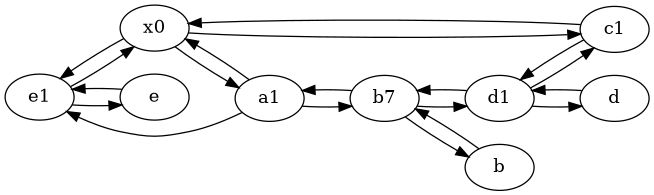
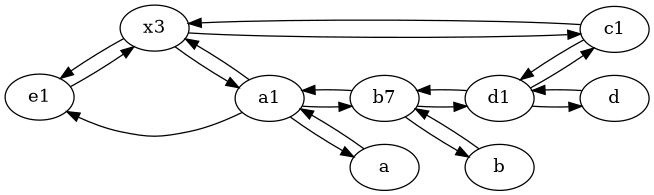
(155, 28) -> (155, 28)
(155, 97) -> none
none -> (385, 167)
